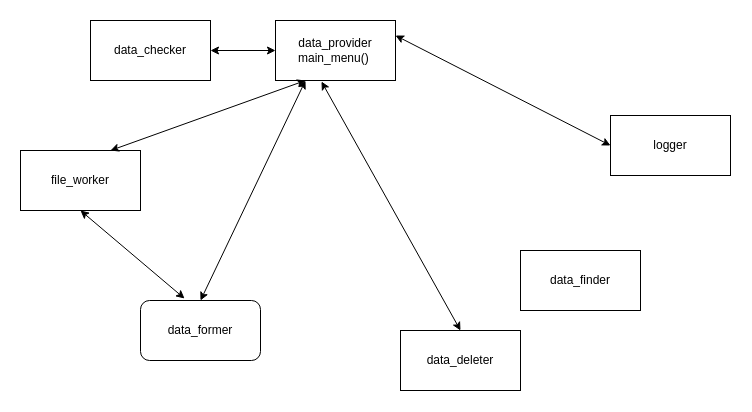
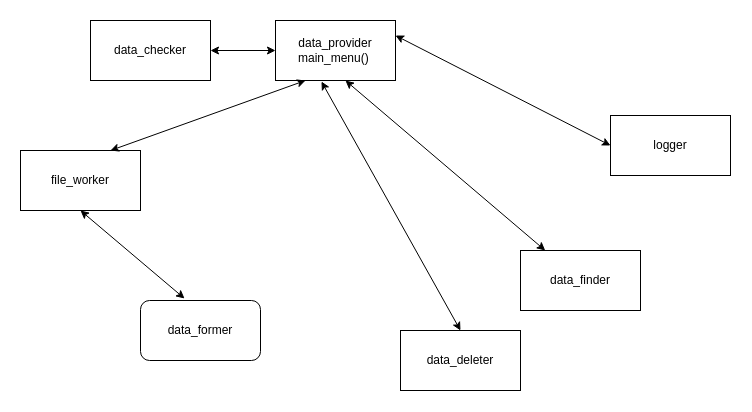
none -> (446, 166)
(253, 191) -> none
